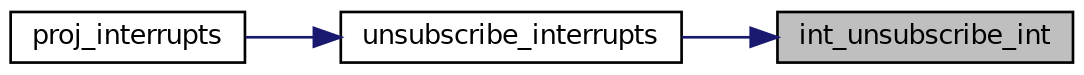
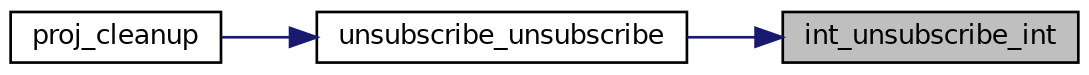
(128, 37) -> (116, 37)
(511, 37) -> (502, 37)
